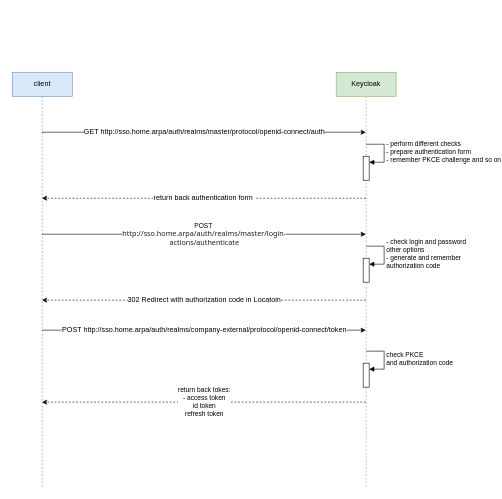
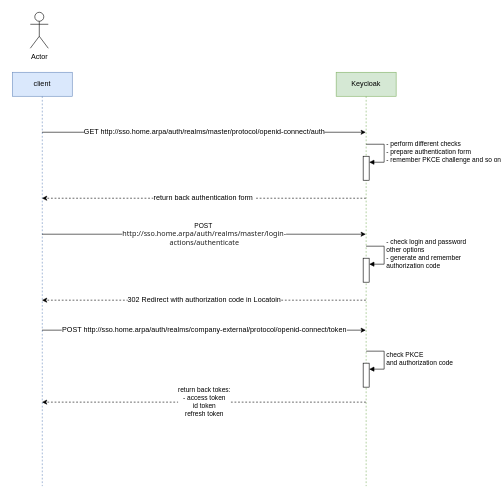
none -> (39, 30)
